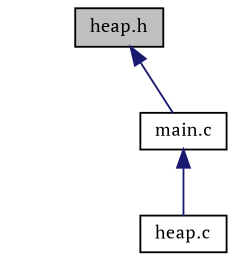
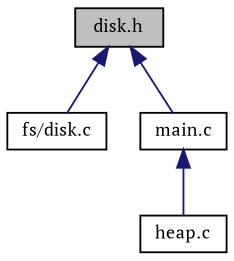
(119, 28) -> (119, 28)
none -> (57, 131)
